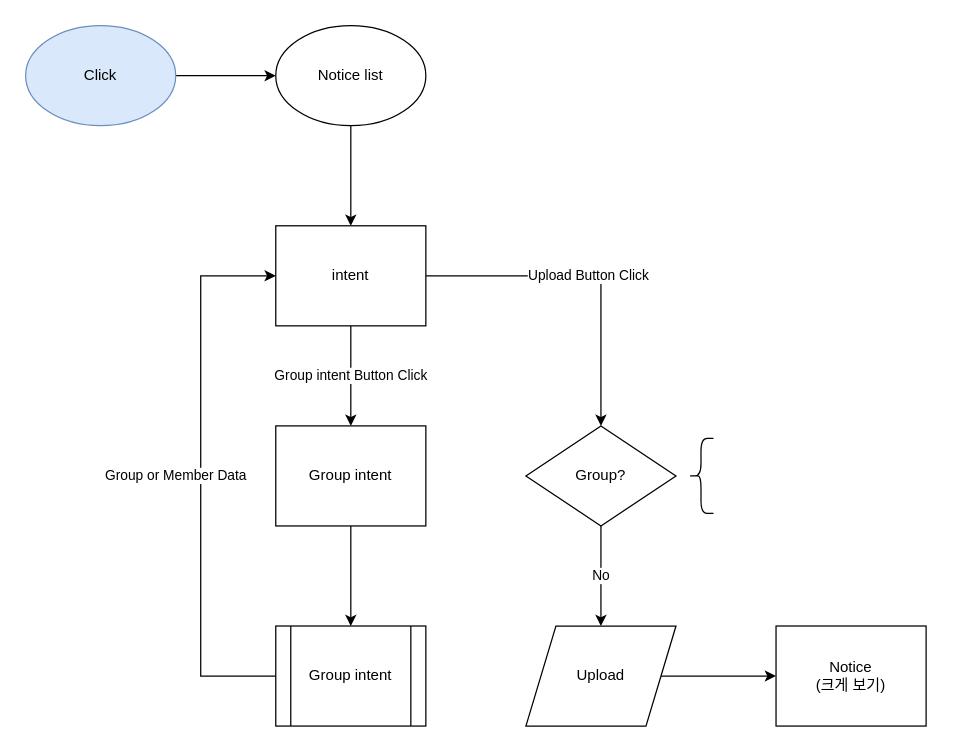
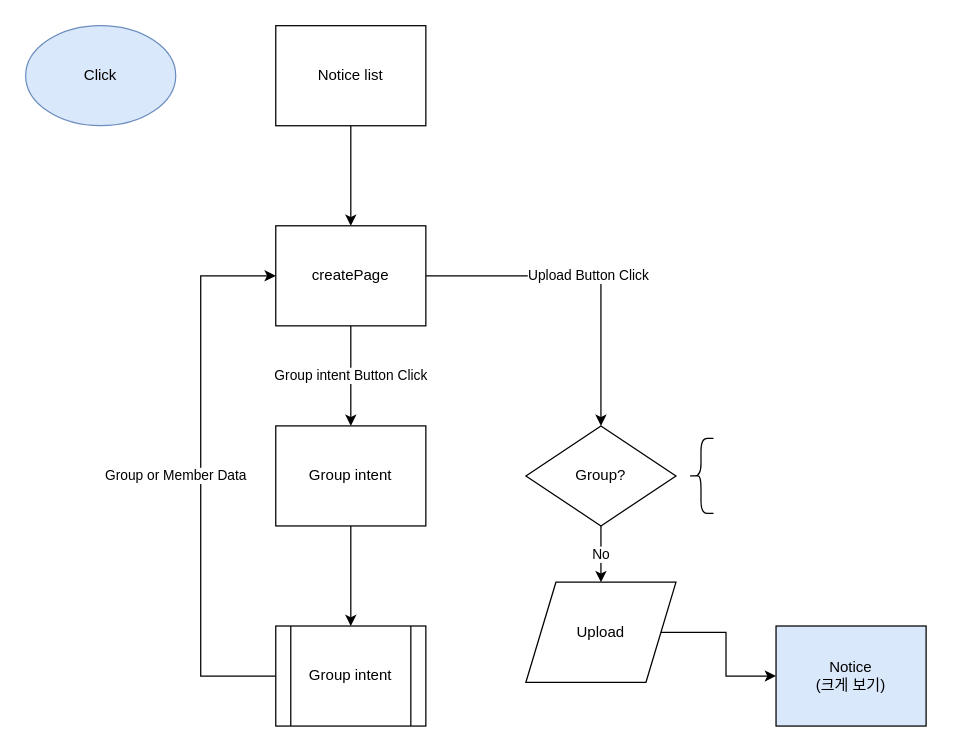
(222, 76) -> none
(351, 76) -> (351, 76)
(351, 276) -> (351, 276)
(601, 676) -> (601, 632)
(851, 676) -> (851, 676)
